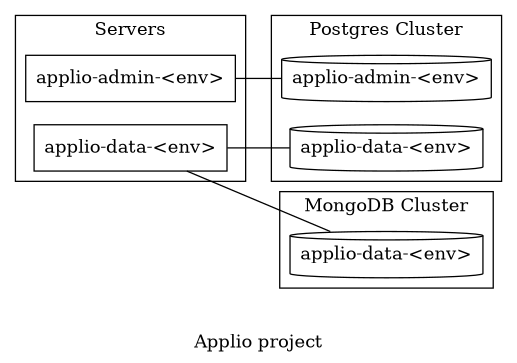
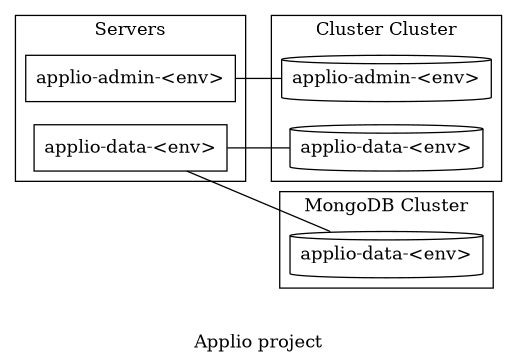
(386, 30) -> (386, 30)
